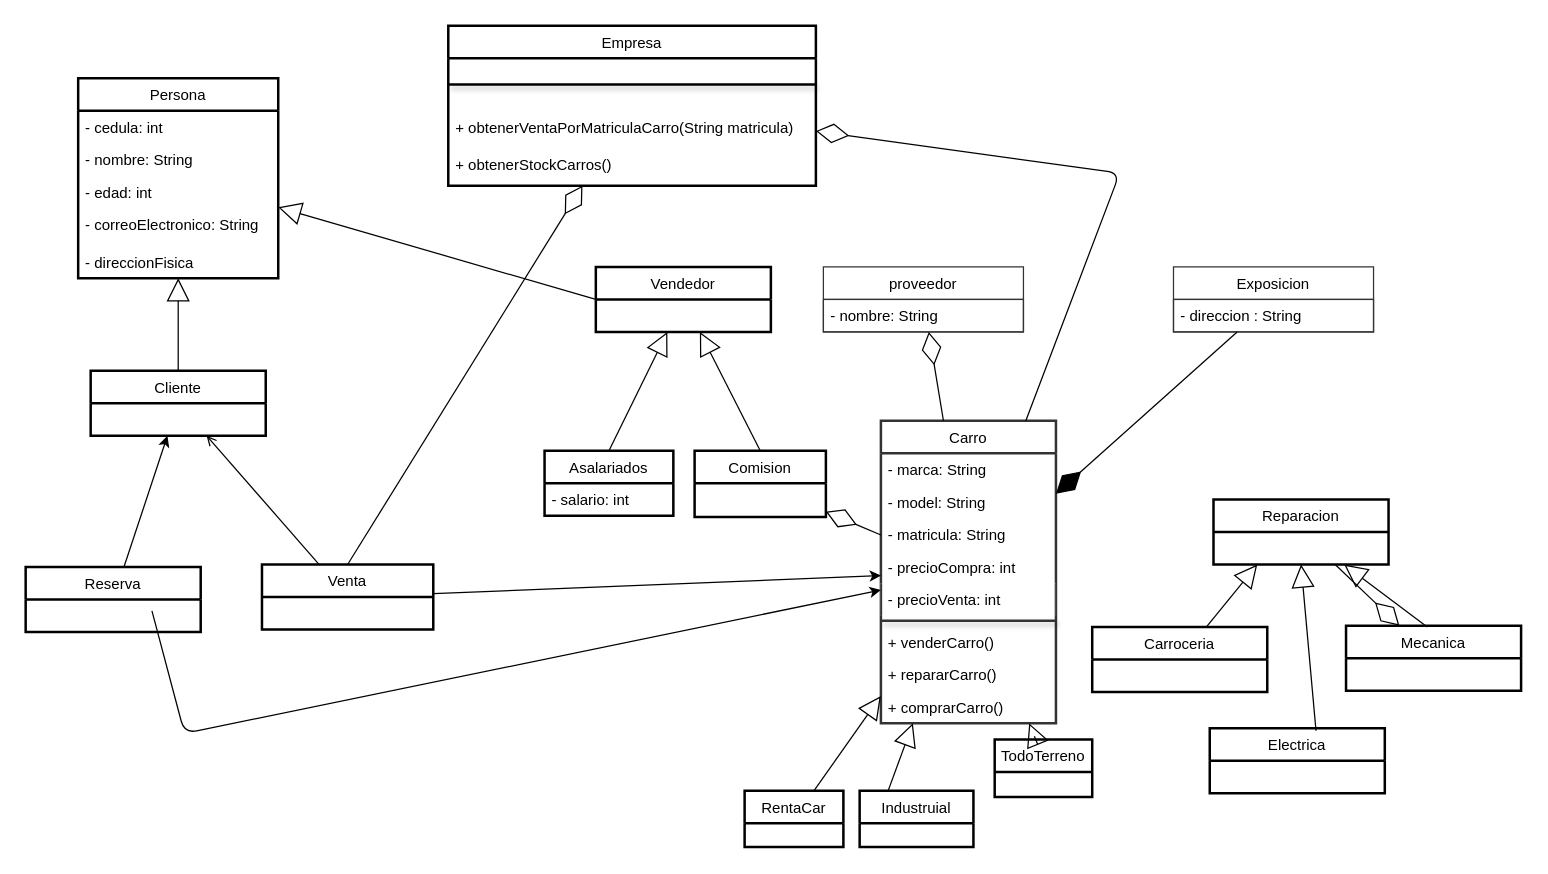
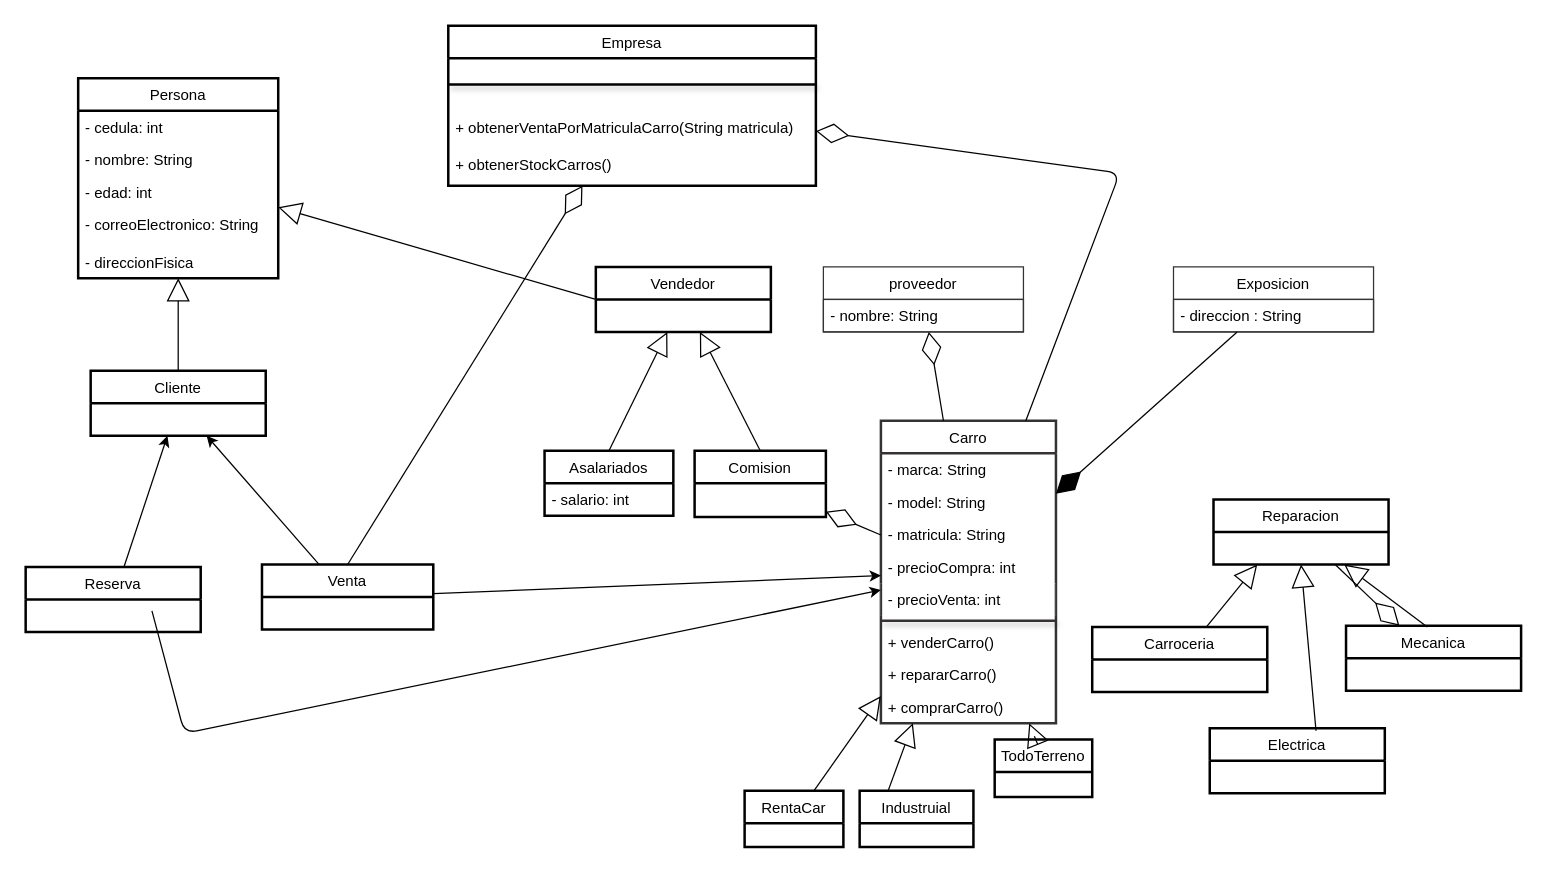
(211, 441) -> (212, 442)
